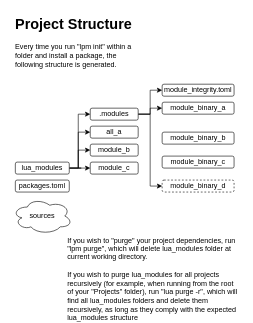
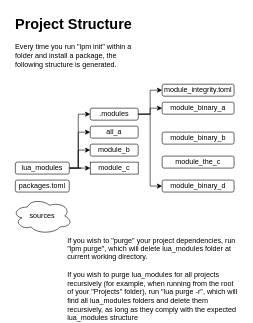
(198, 162) -> (198, 162)
(114, 168) -> (114, 168)
(198, 186) -> (198, 186)
